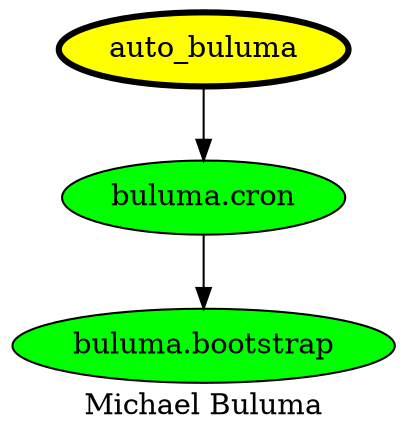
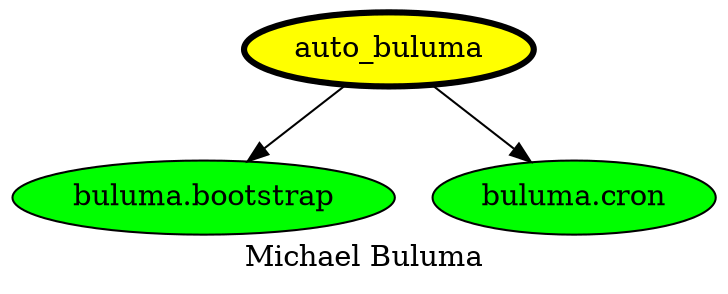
(204, 262) -> (305, 117)
